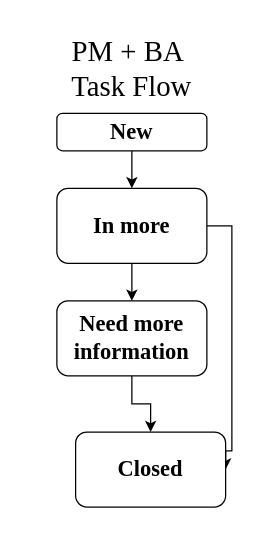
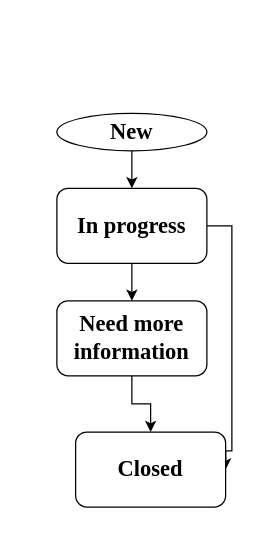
(132, 69) -> none
(132, 132) -> (132, 132)
(132, 226) -> (132, 226)
